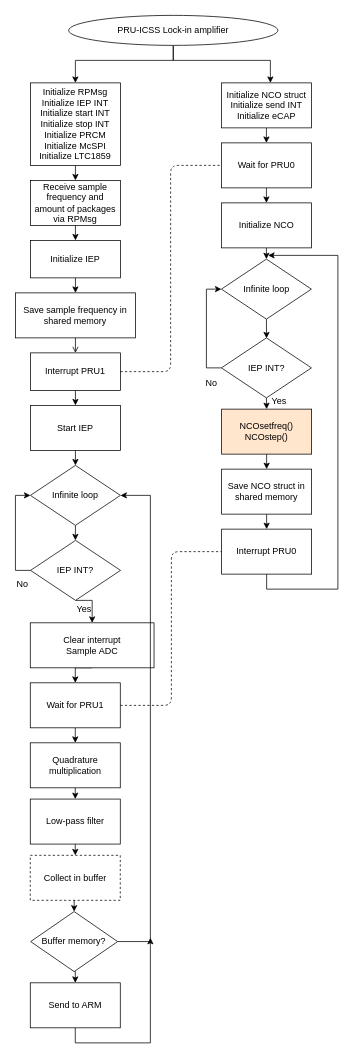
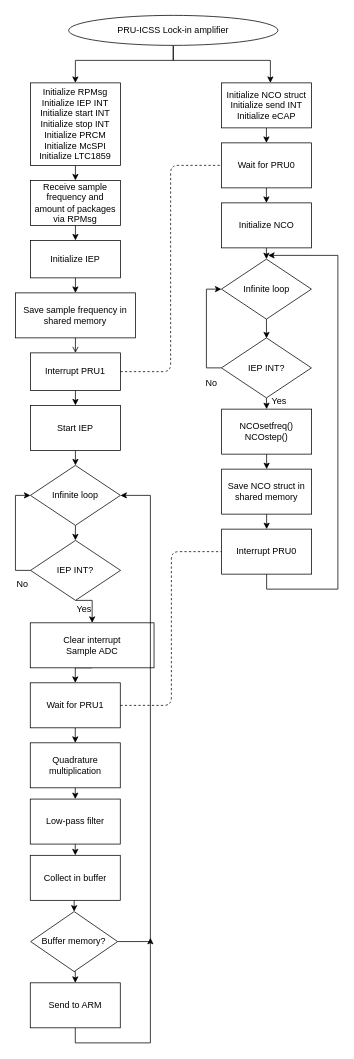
(267, 432) -> (267, 432)
(75, 878) -> (75, 878)
